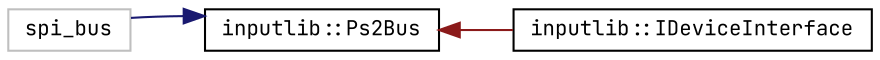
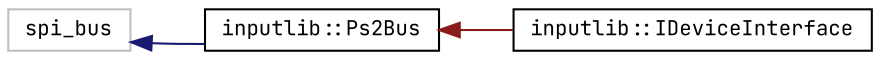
(157, 17) -> (178, 44)
